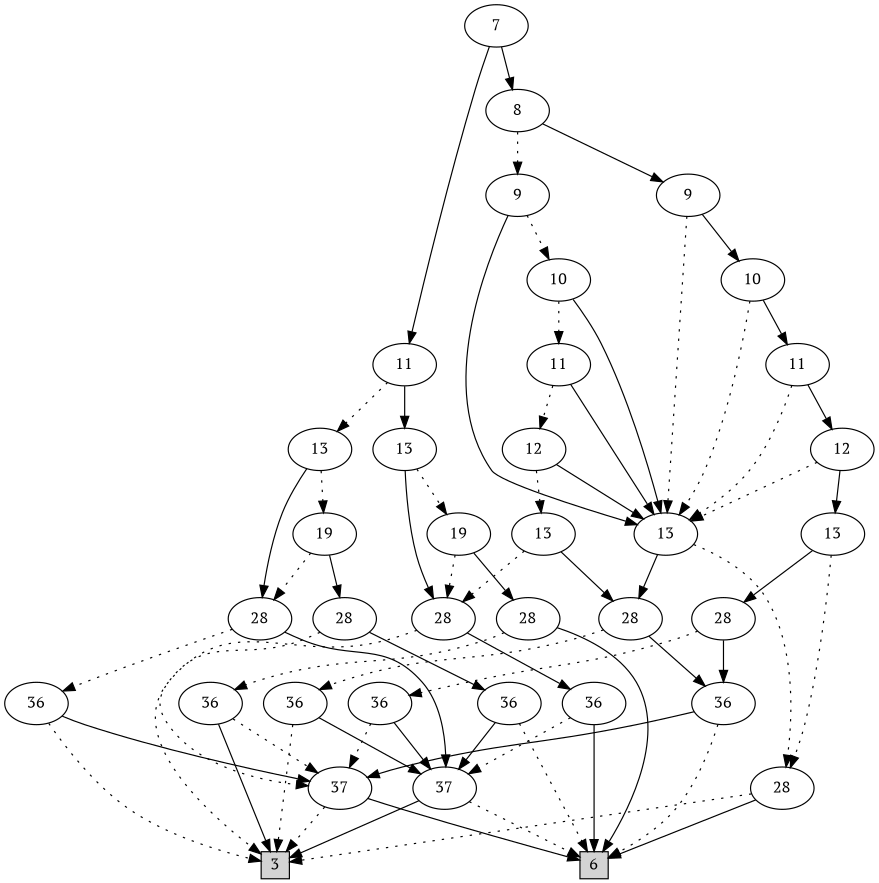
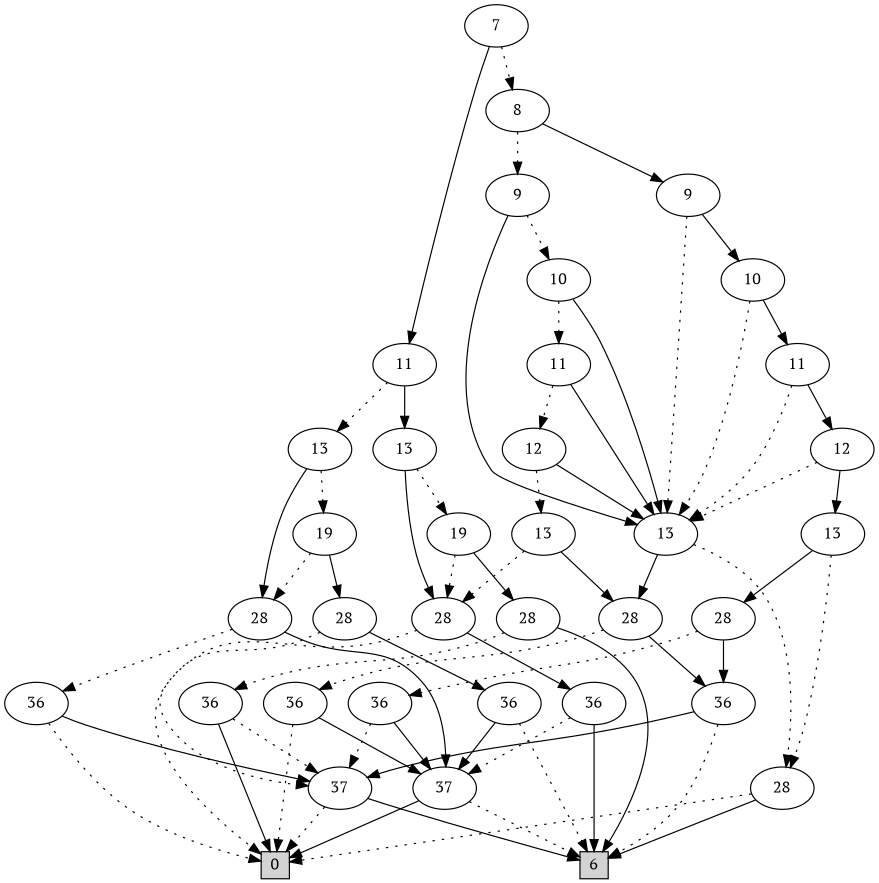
(506, 63) -> (506, 63)
(275, 865) -> (275, 865)
